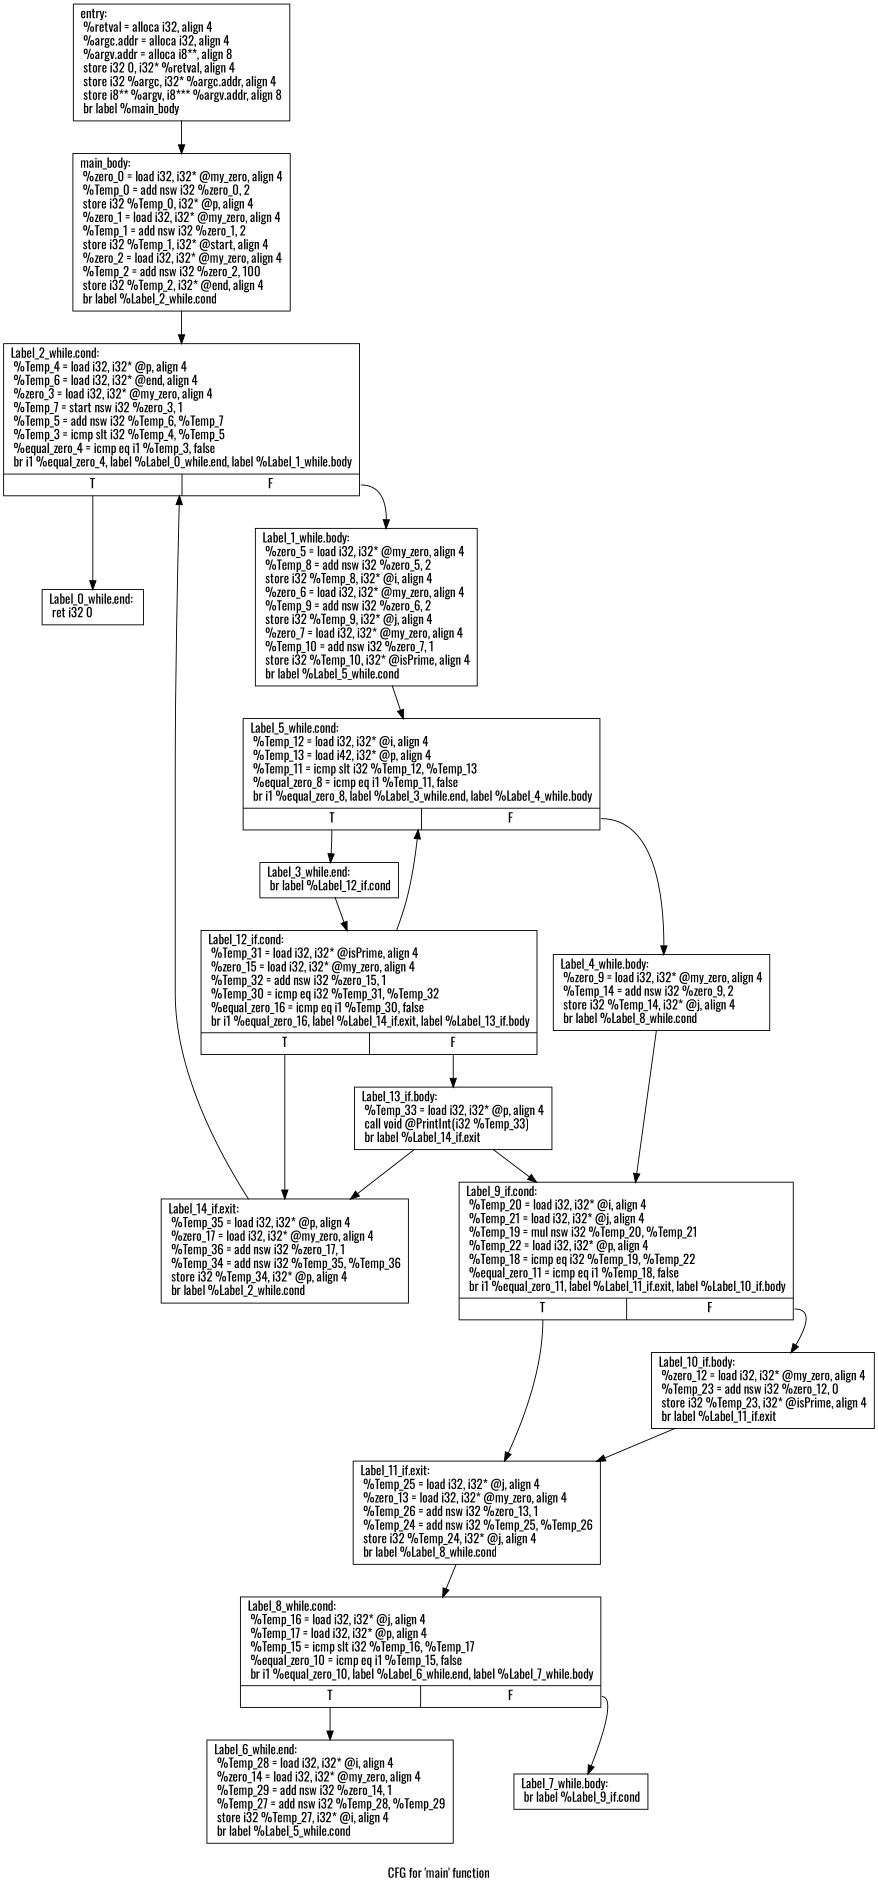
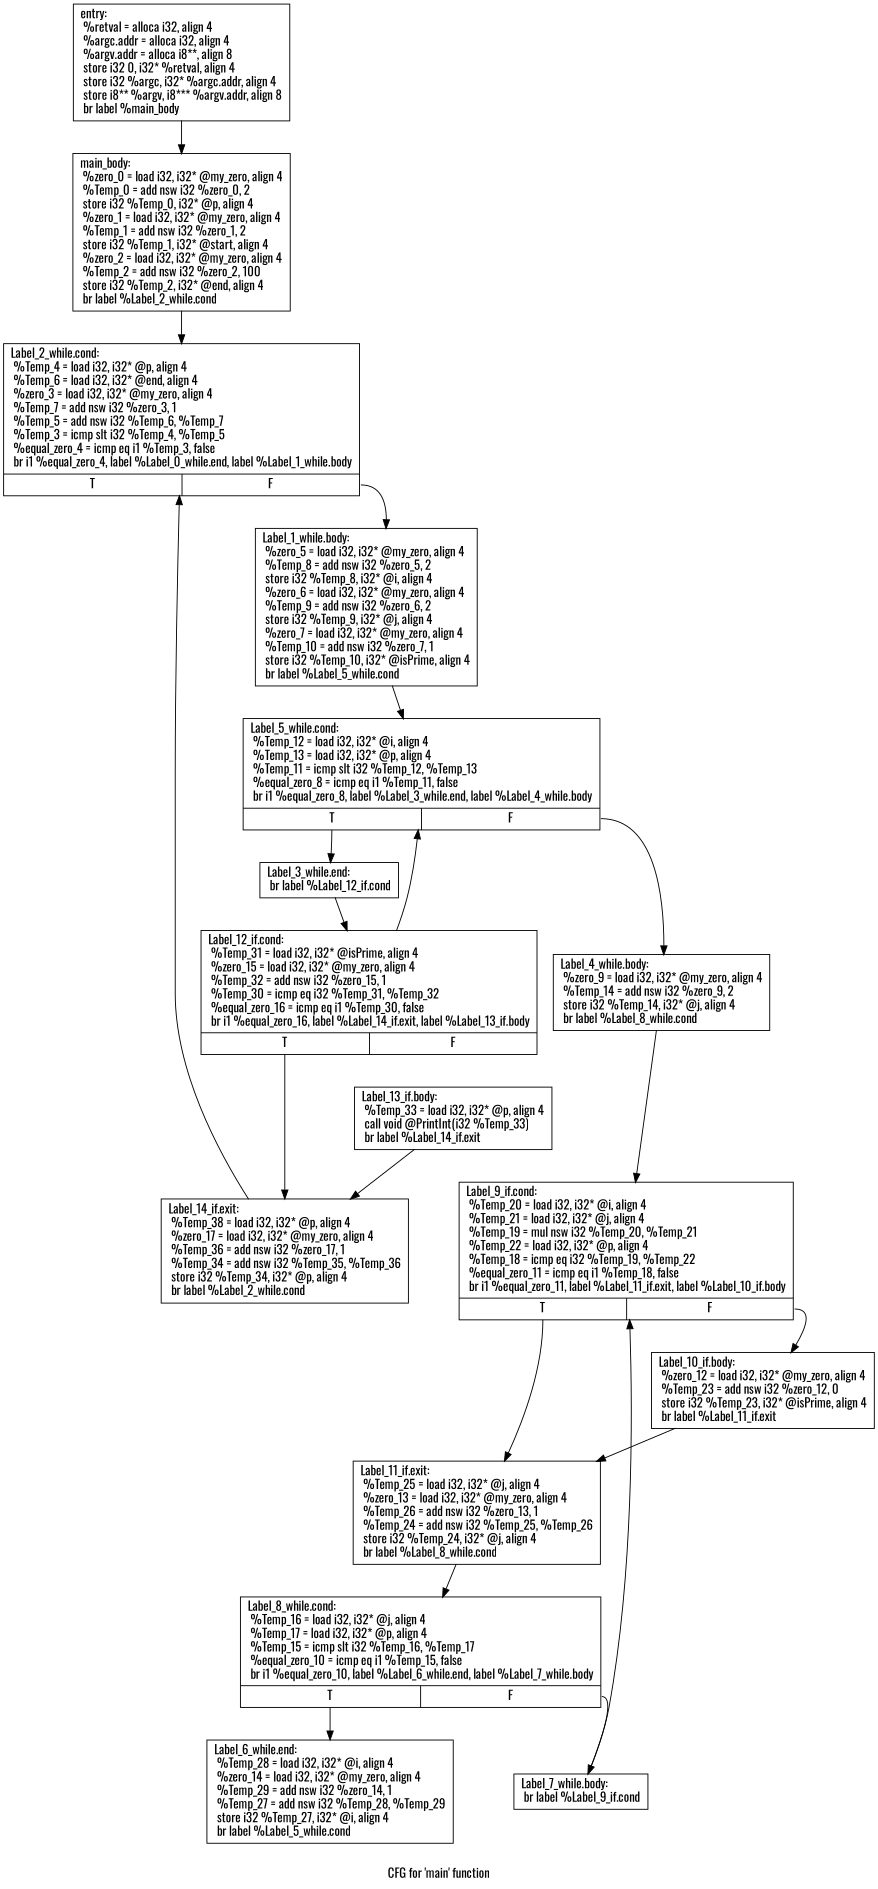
(97, 408) -> (94, 408)
(93, 607) -> none
(341, 756) -> (341, 756)
(453, 1066) -> none
(511, 1163) -> (627, 1554)
(260, 1223) -> (260, 1223)
